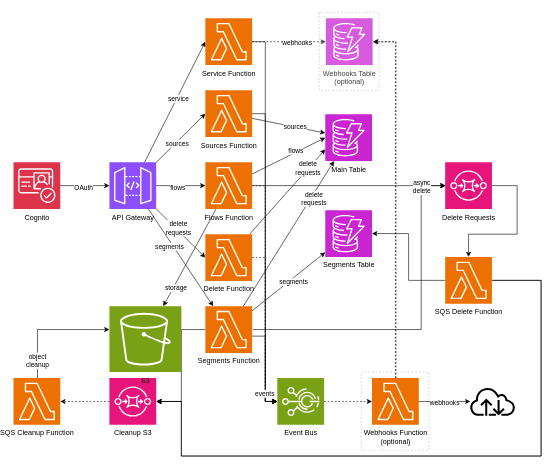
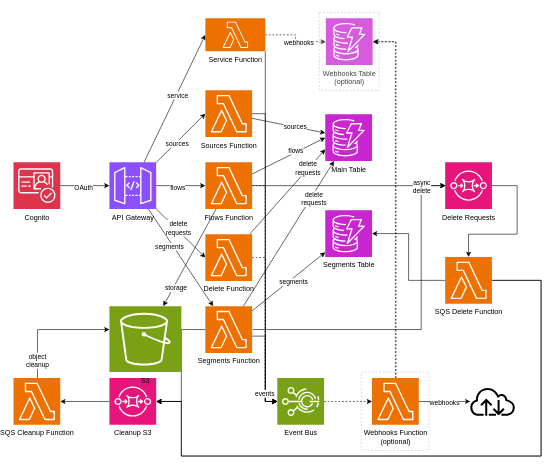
(229, 42) -> (236, 35)
(86, 402) -> (86, 402)
